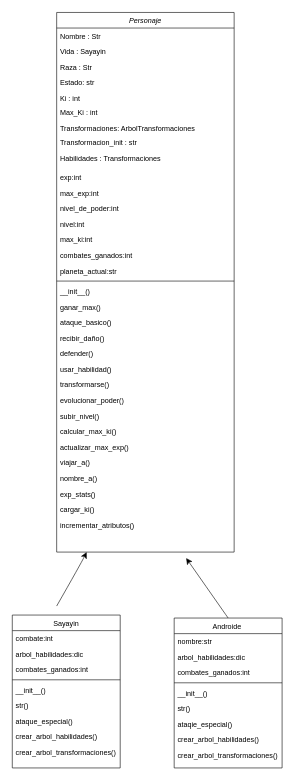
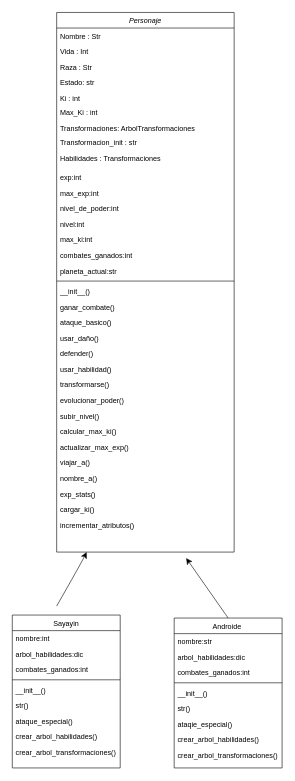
(84, 52) -> (76, 52)
(82, 307) -> (90, 307)
(86, 338) -> (82, 338)
(36, 639) -> (34, 639)
